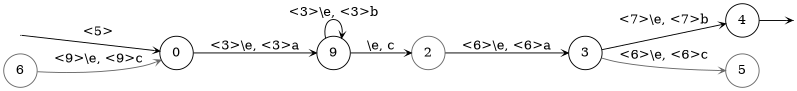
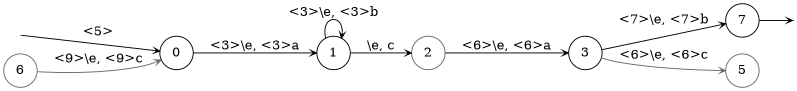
(742, 20) -> (742, 20)
(334, 53) -> (334, 53)
